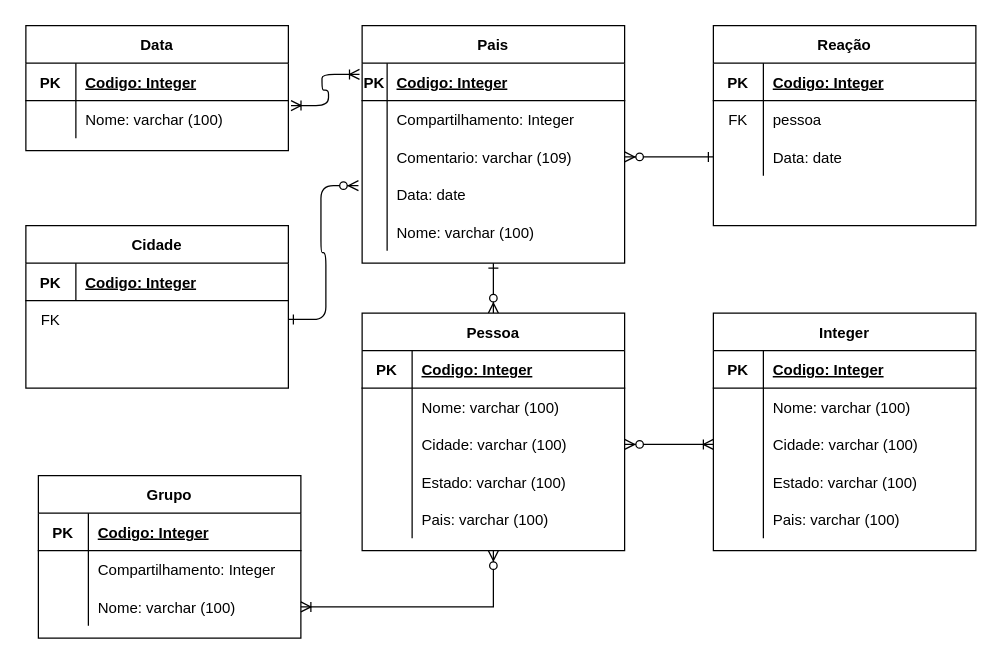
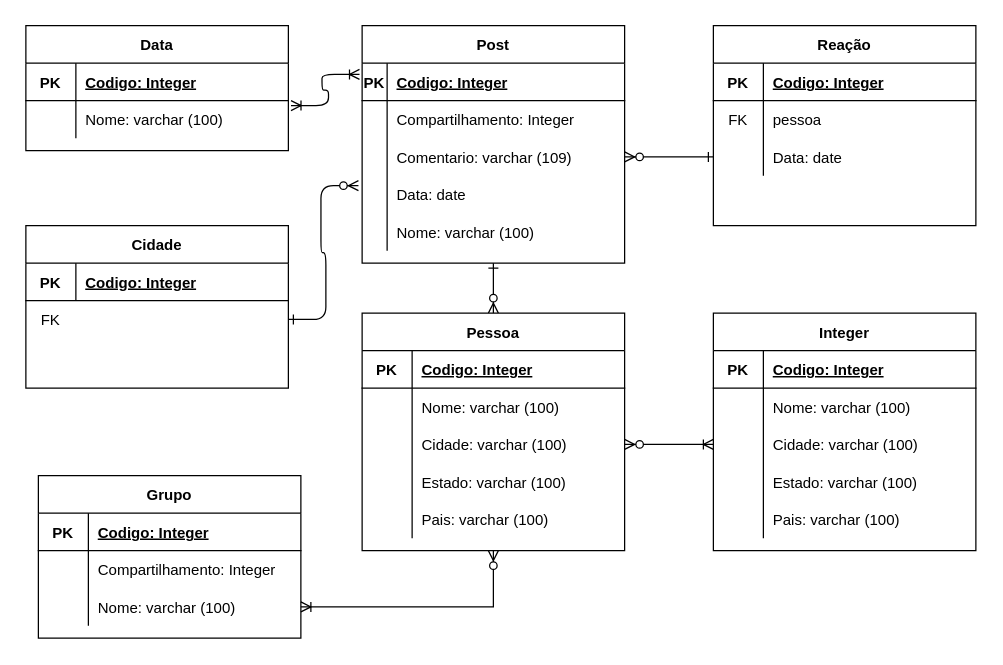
(493, 45) -> (493, 45)
